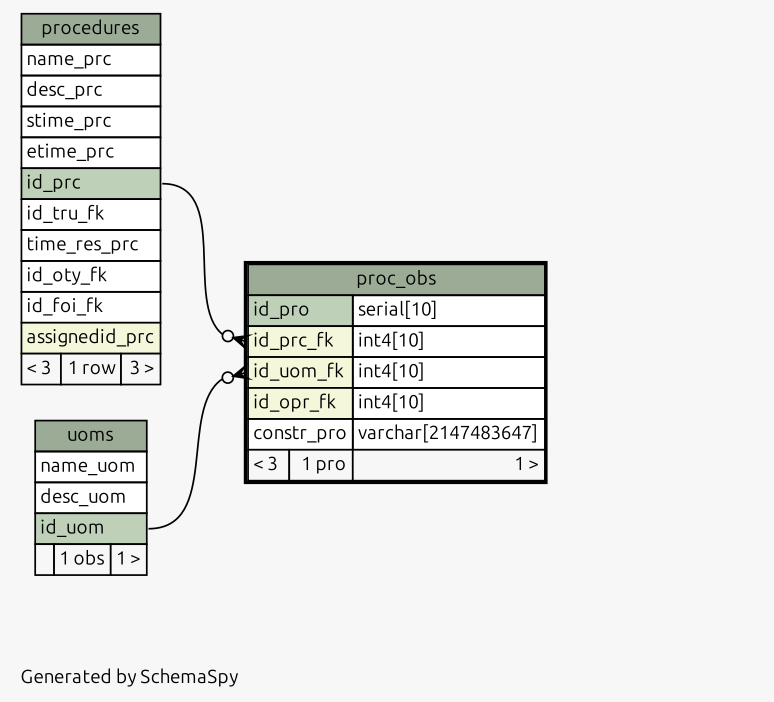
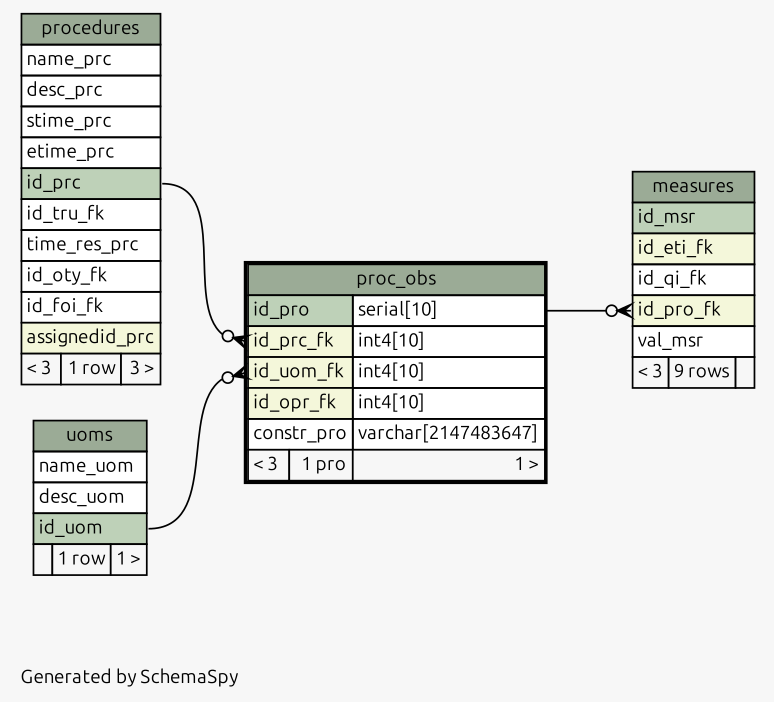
none -> (693, 280)
(82, 559) -> (82, 559)
